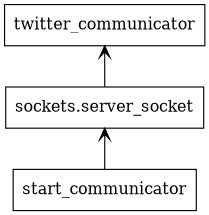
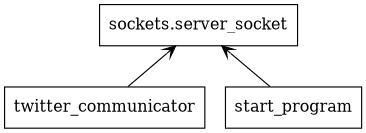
(105, 72) -> (147, 70)
(105, 190) -> (294, 108)
